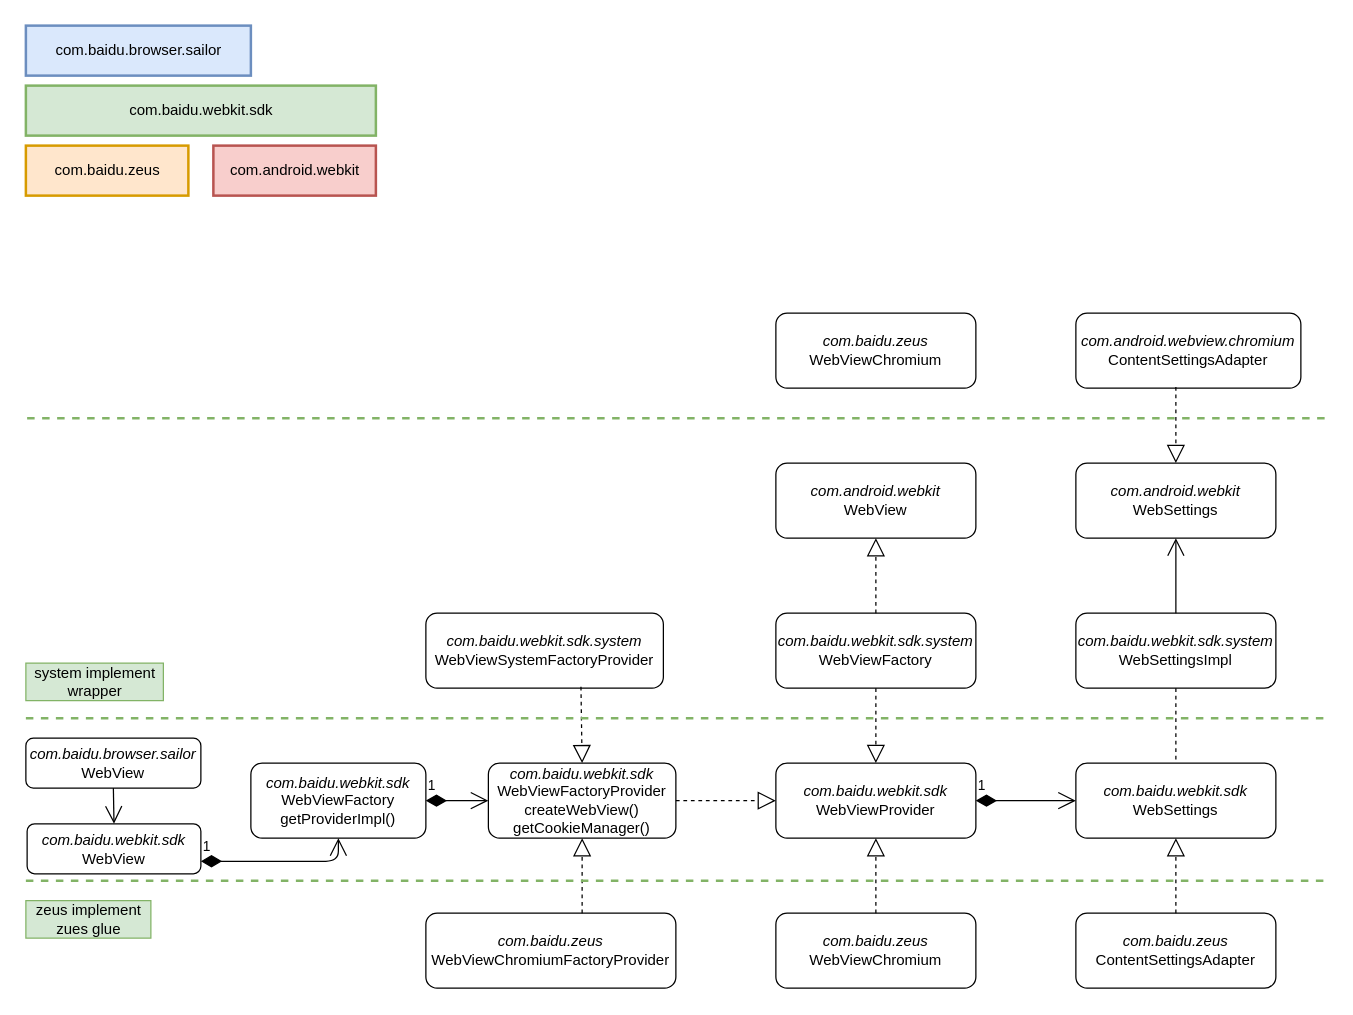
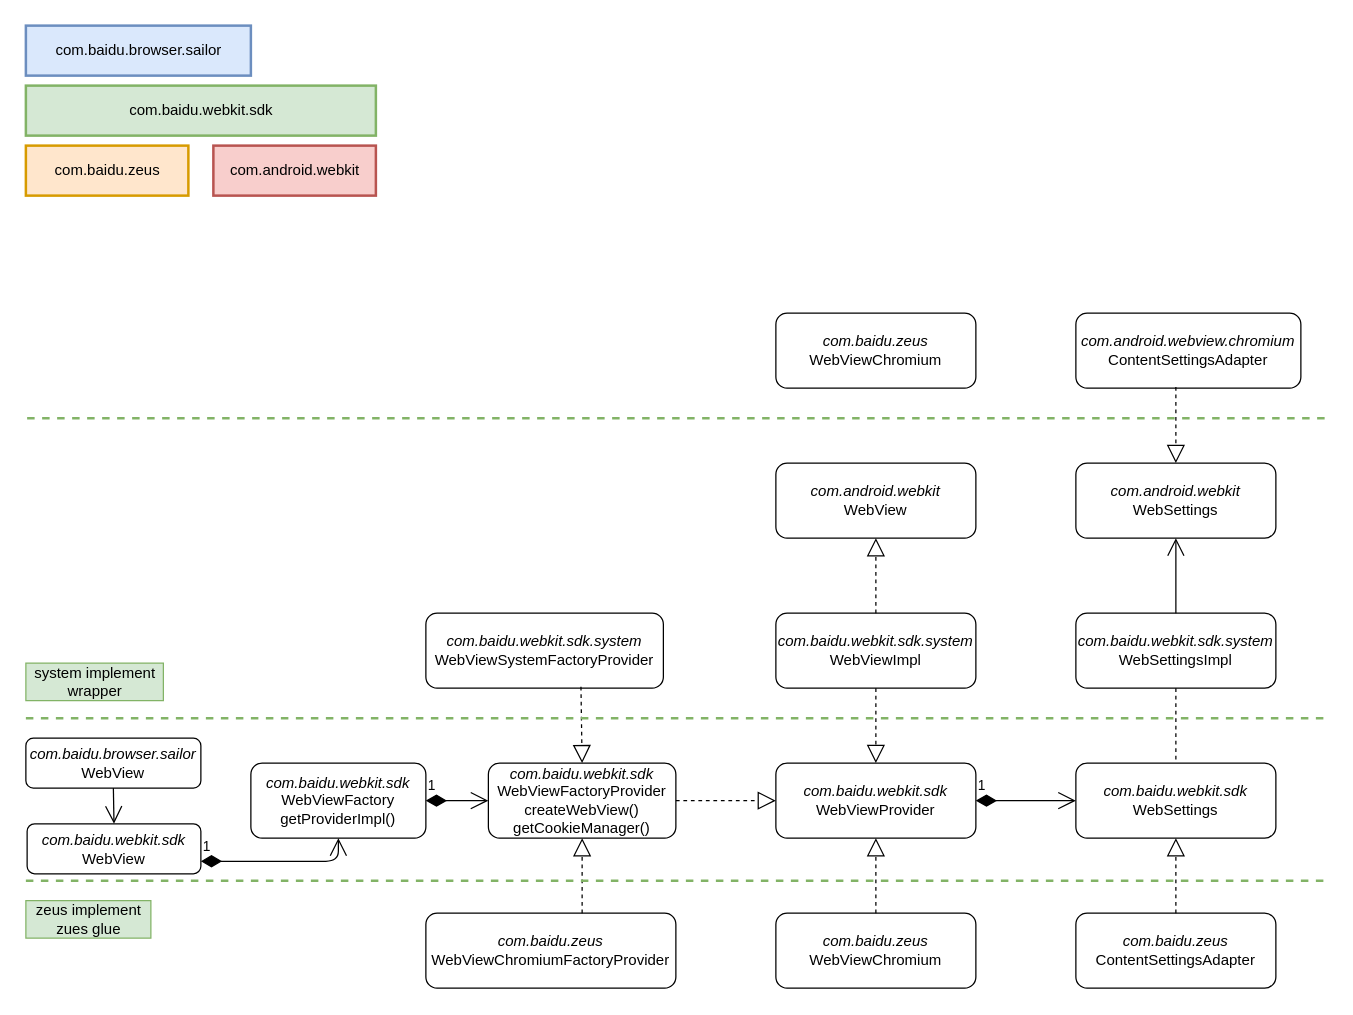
(876, 651) -> (876, 651)
